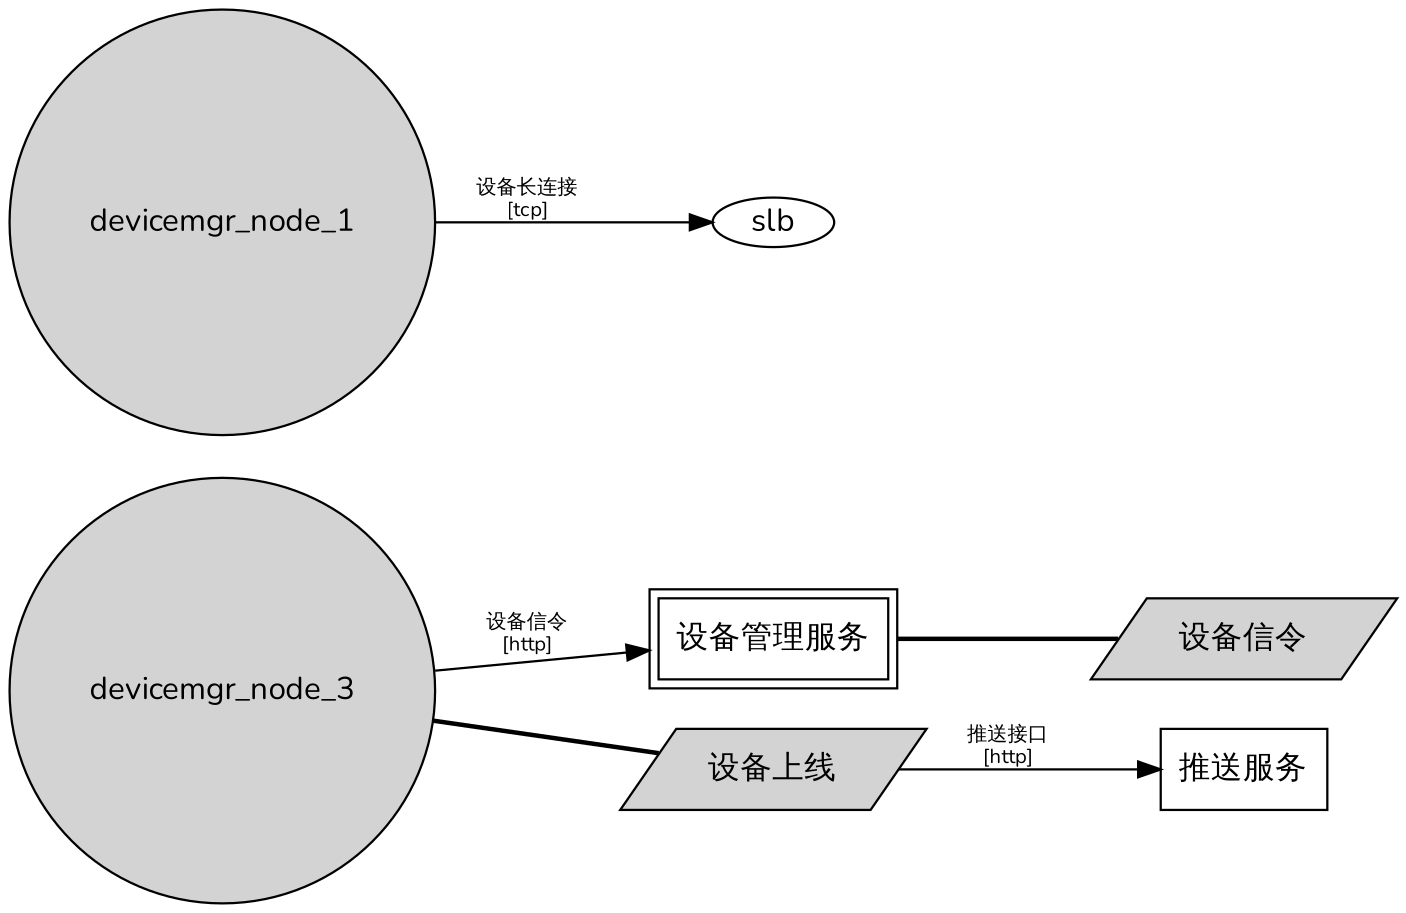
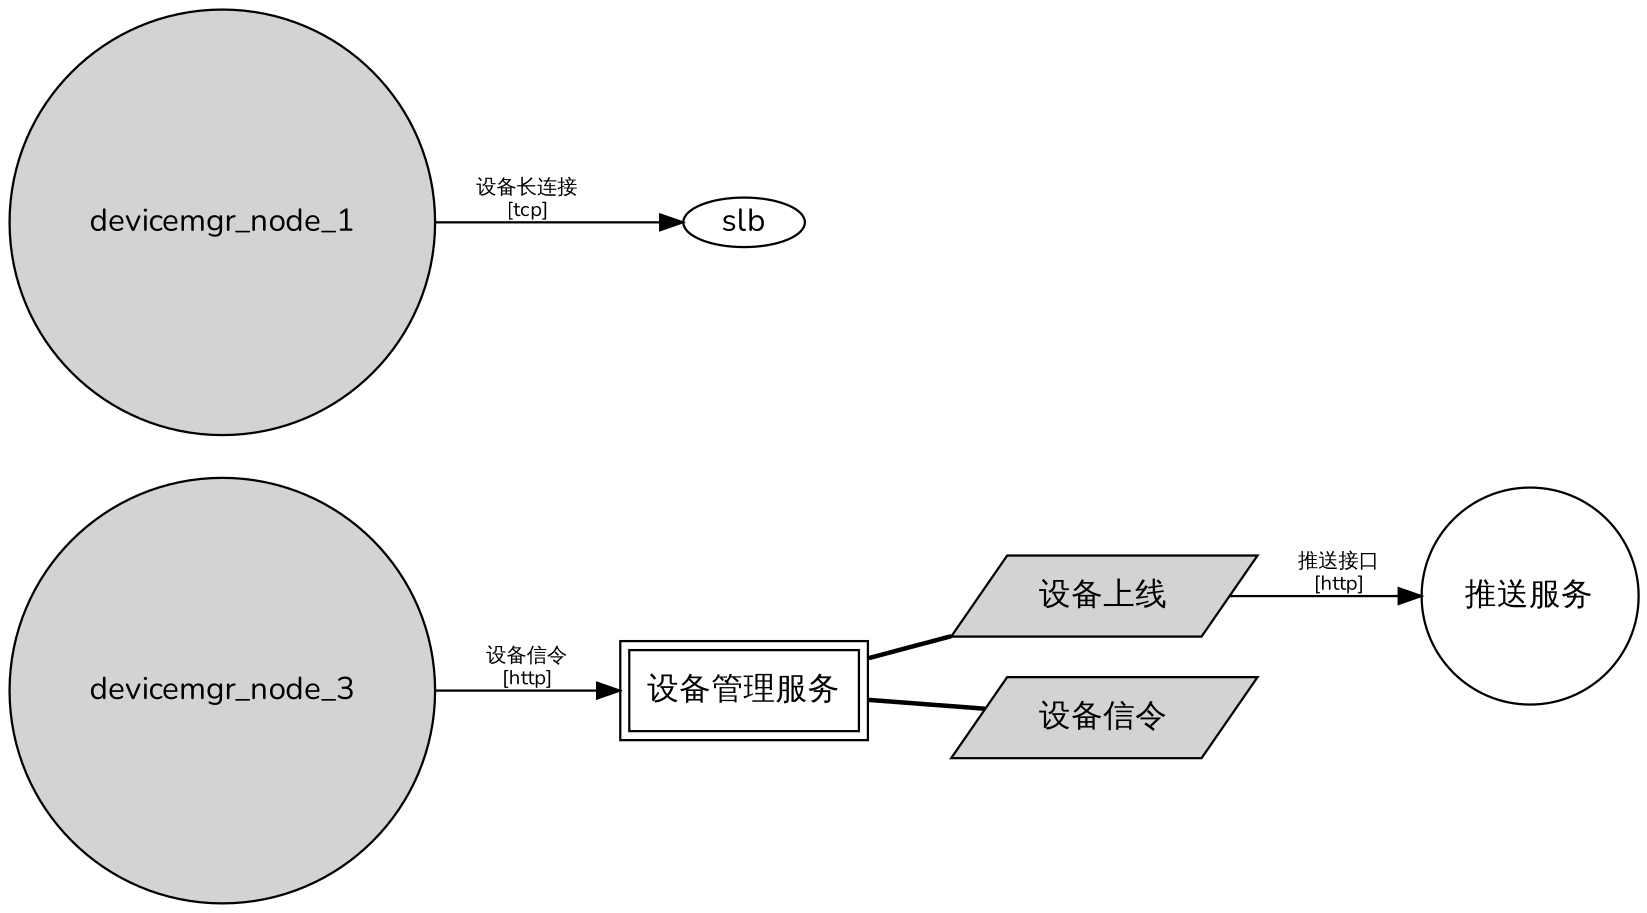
(546, 737) -> (910, 647)
(1244, 769) -> (1530, 596)
